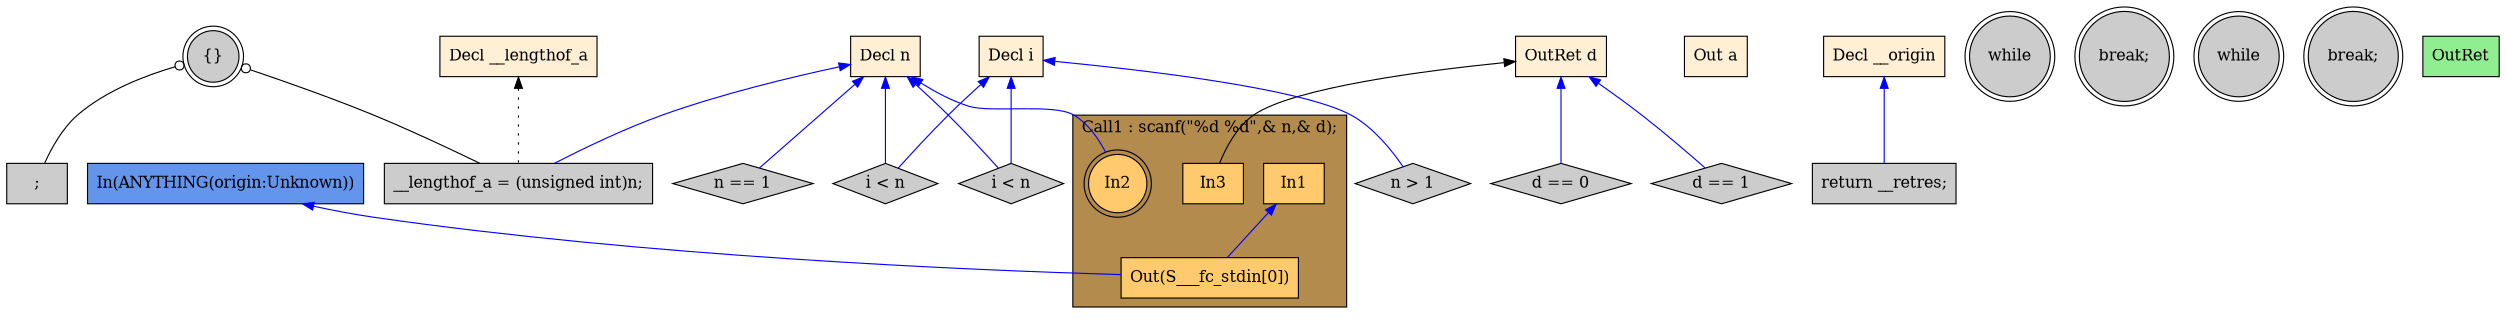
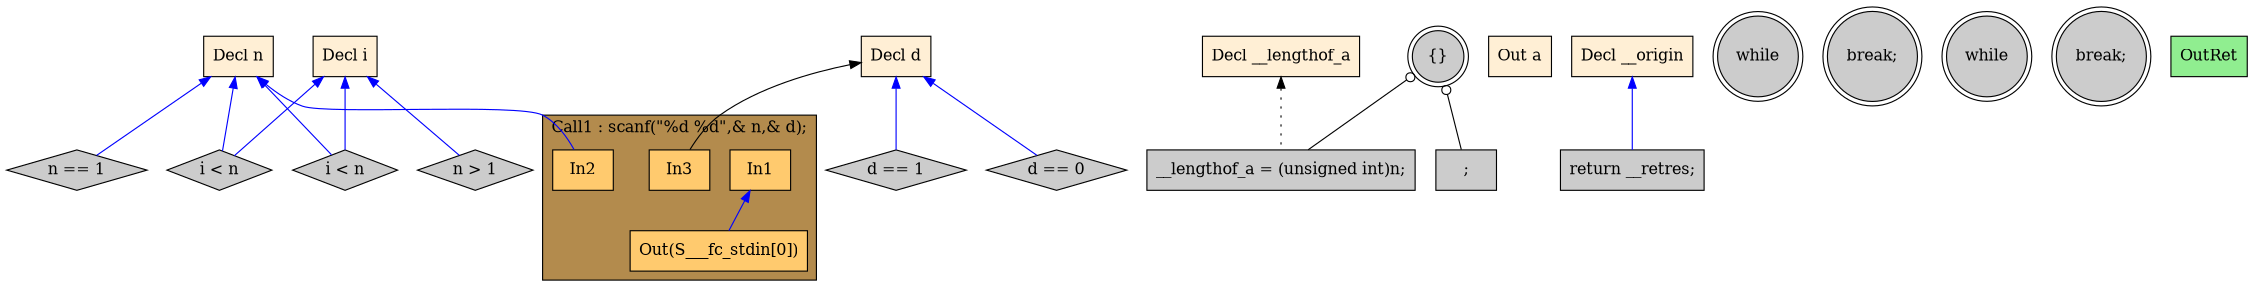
(1561, 56) -> (896, 56)
(693, 105) -> none
(226, 184) -> none
(1118, 184) -> (583, 170)
